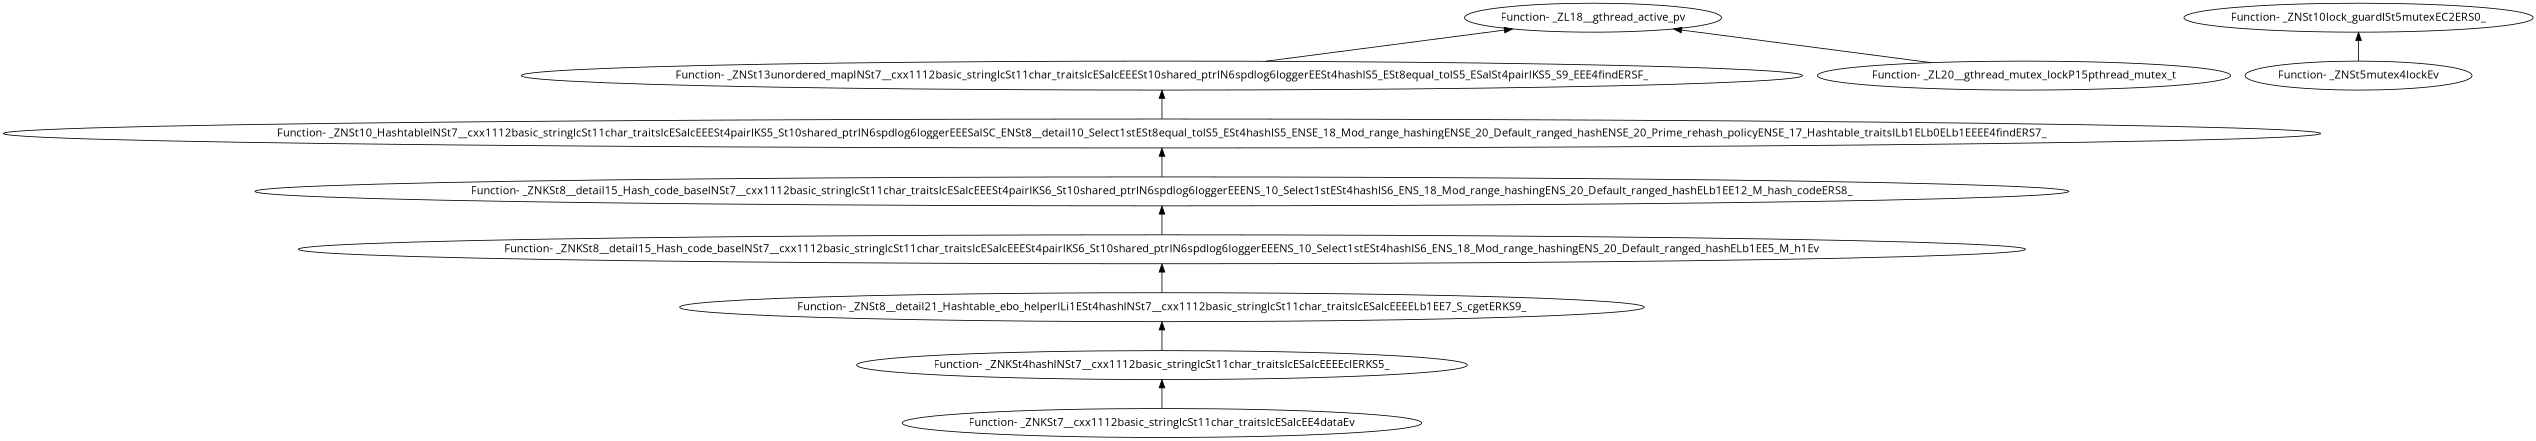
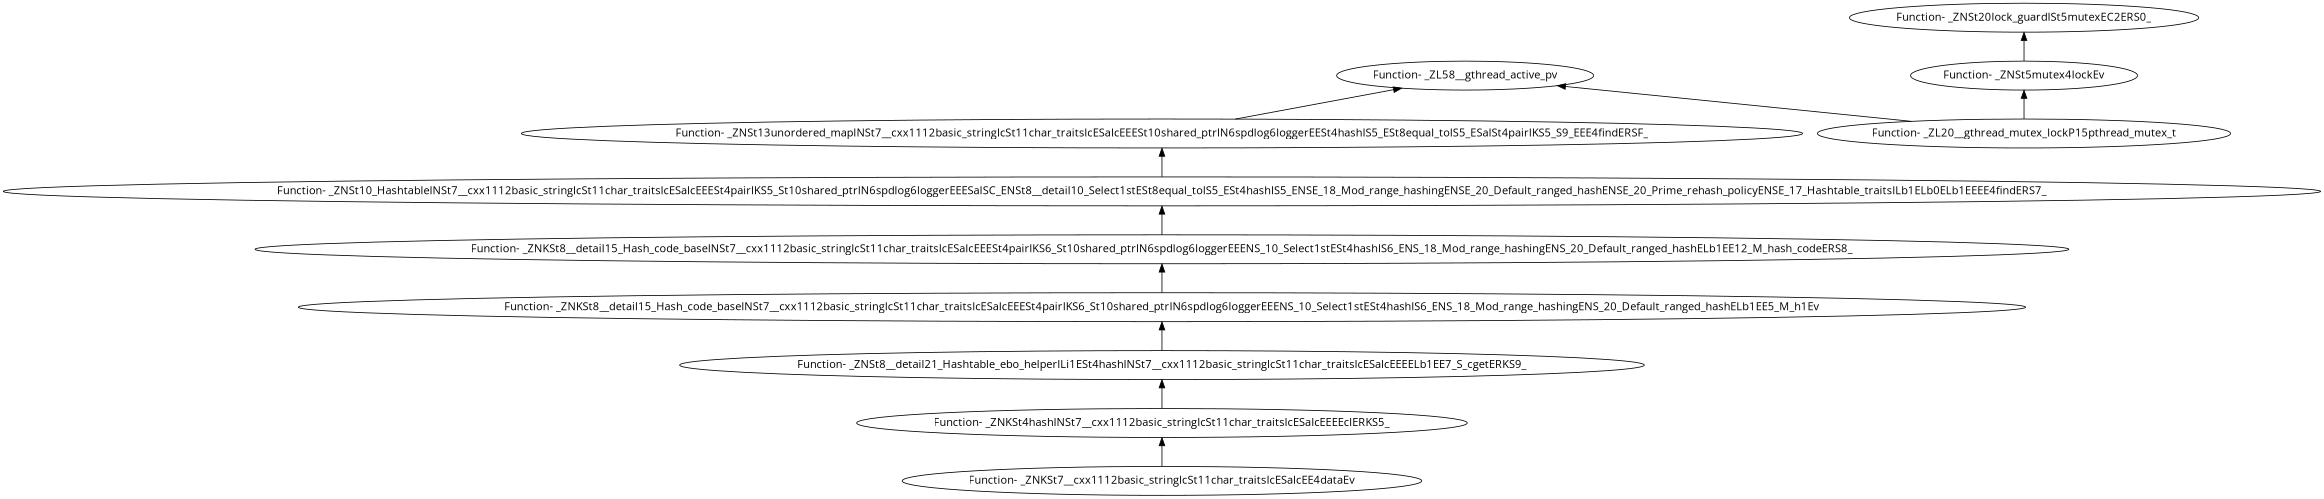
(1593, 18) -> (1465, 76)
(2359, 18) -> (2024, 18)
none -> (2024, 109)
